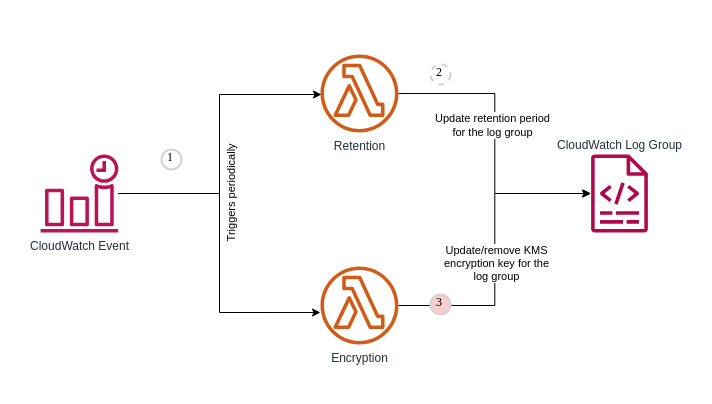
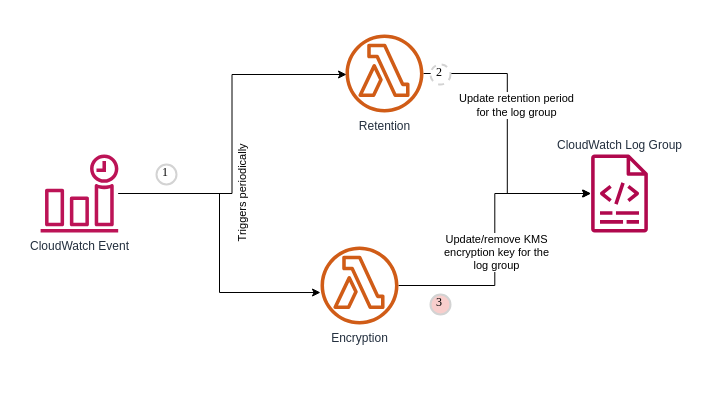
(360, 94) -> (385, 74)
(172, 160) -> (167, 175)
(360, 306) -> (360, 286)
